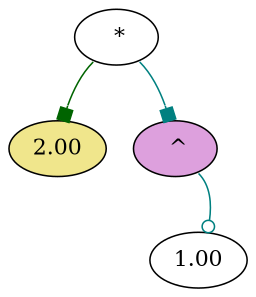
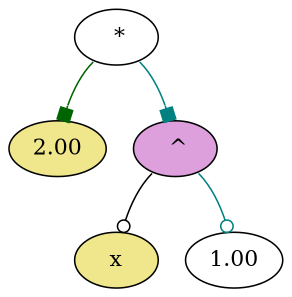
none -> (116, 260)
